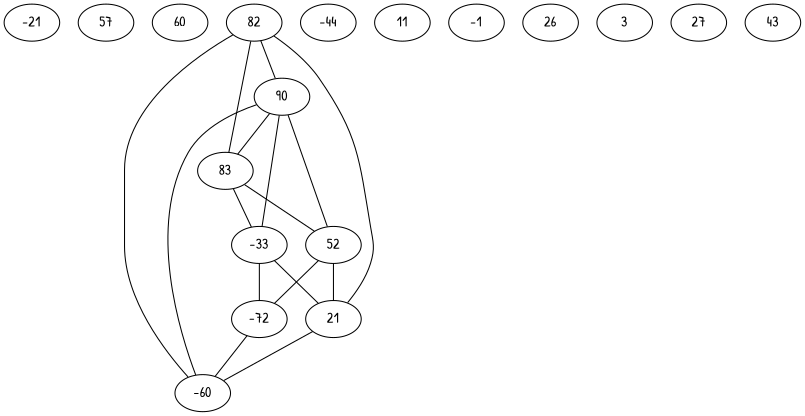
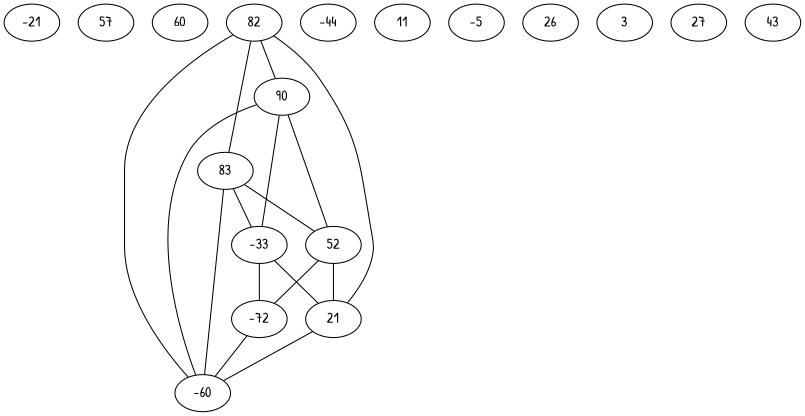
(477, 23) -> (477, 23)
(254, 134) -> (214, 282)
